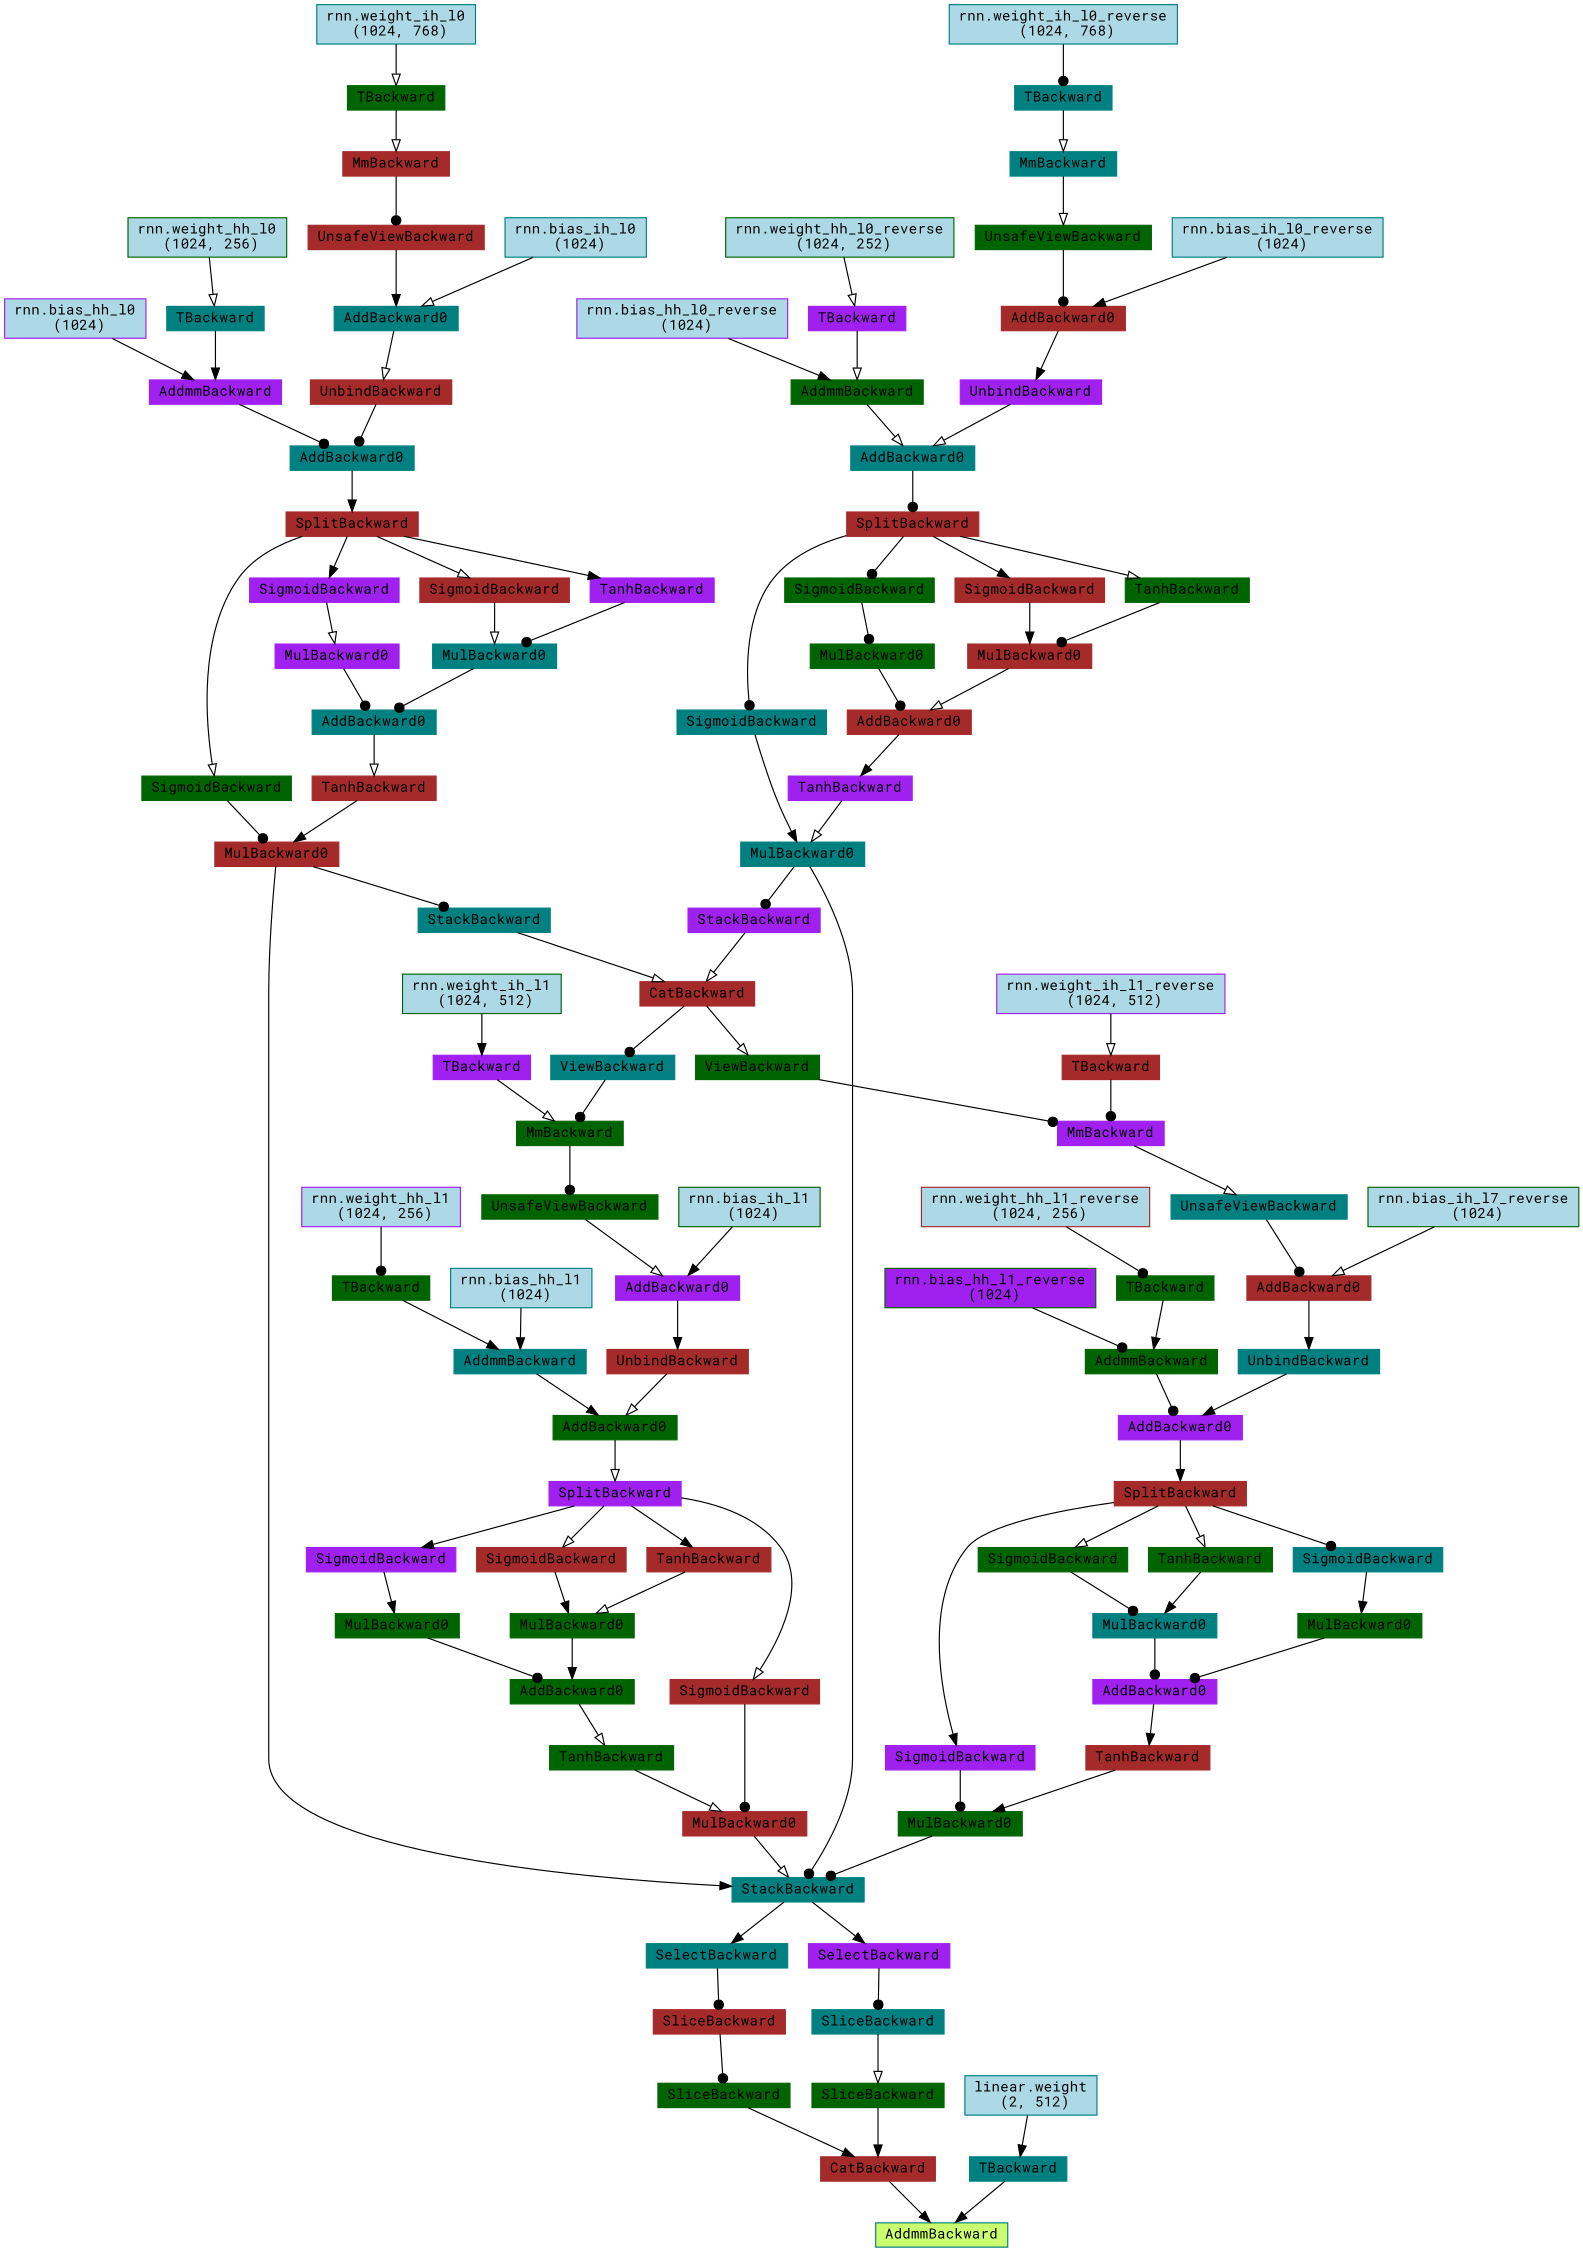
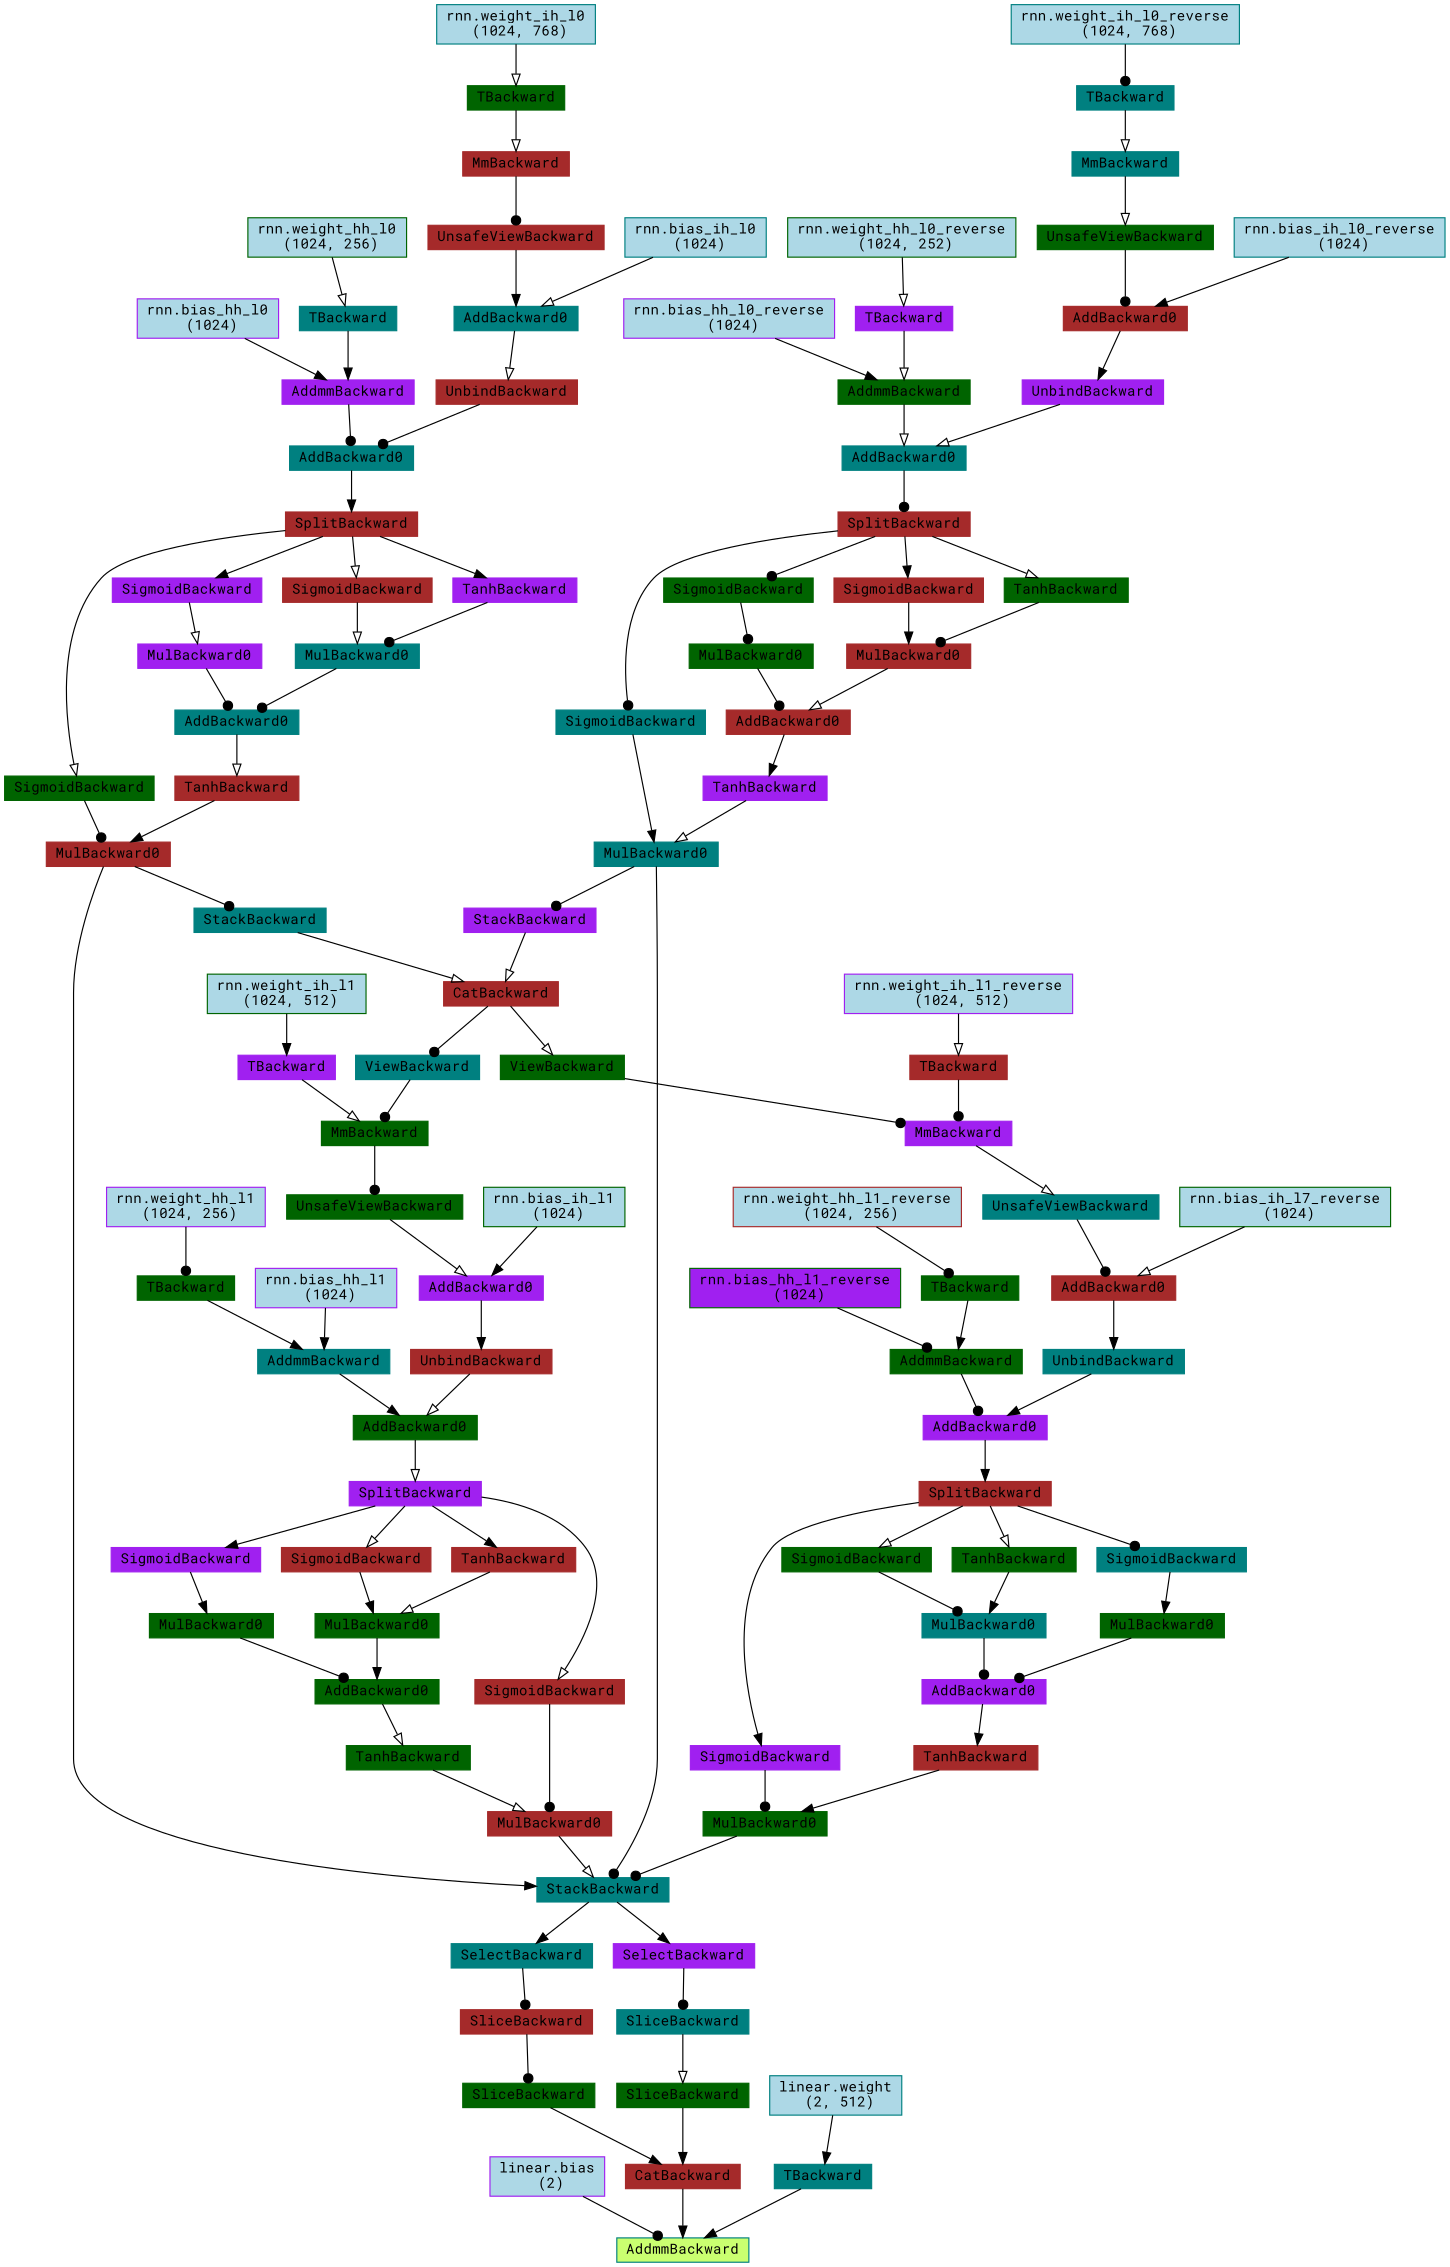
(521, 1288) -> (326, 1288)
none -> (547, 2177)
